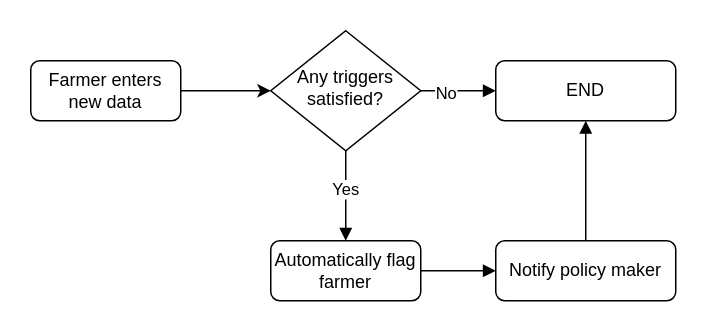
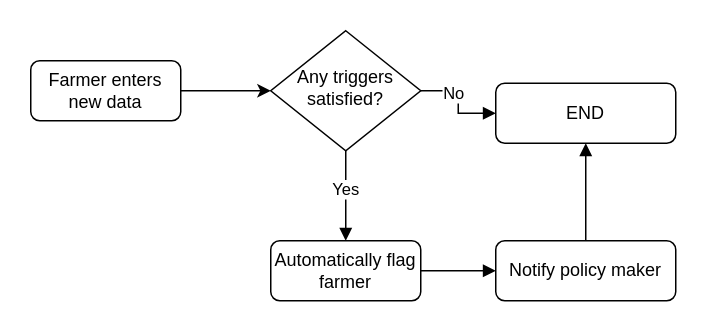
(586, 91) -> (586, 113)
